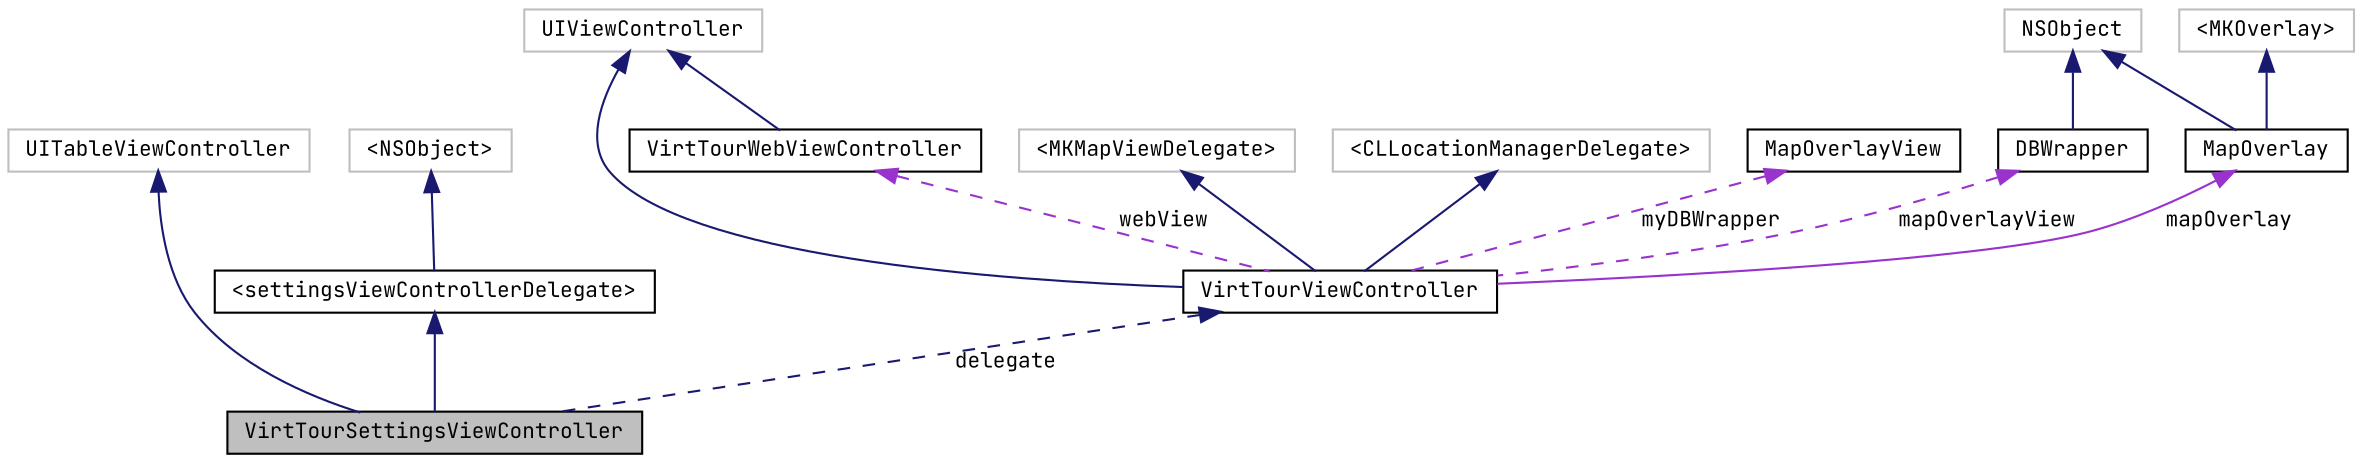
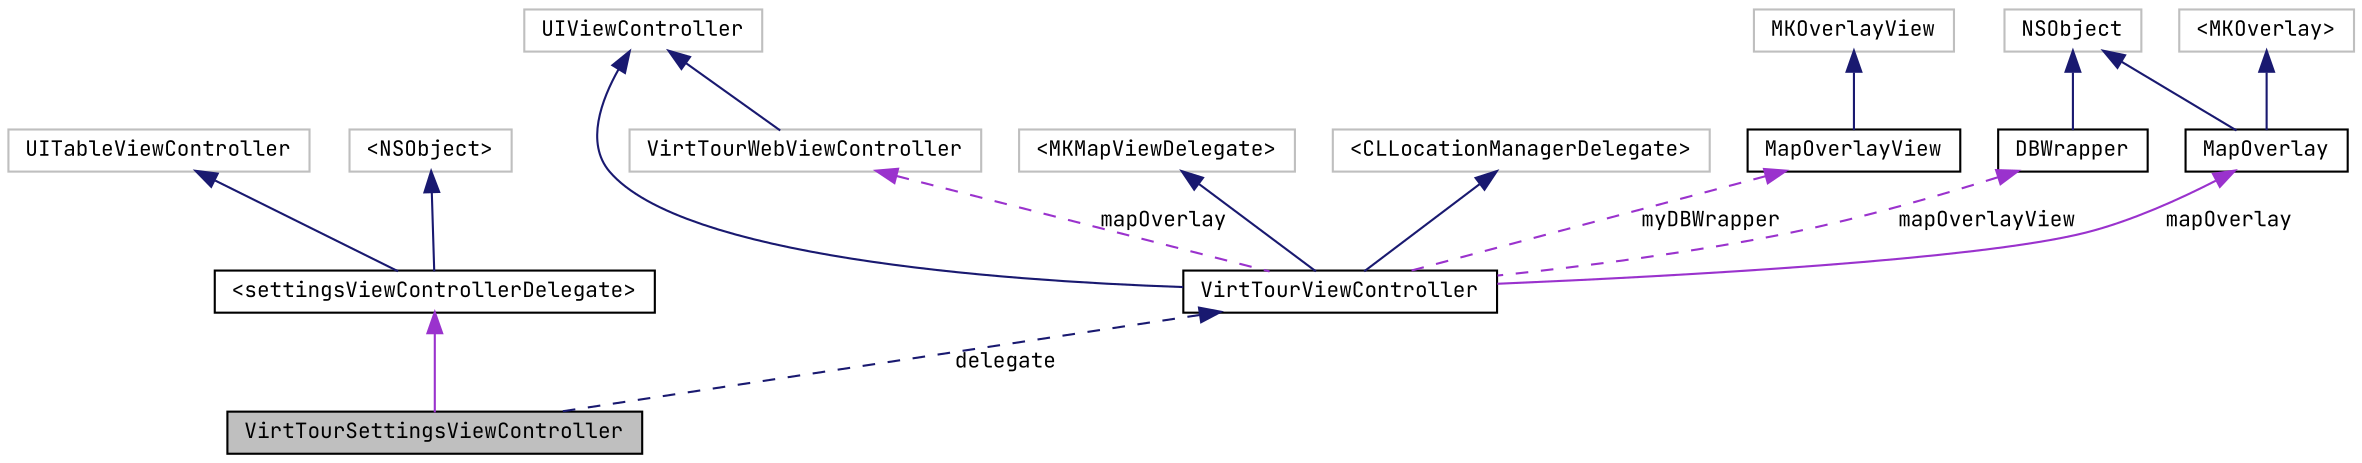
none -> (1854, 31)
(805, 151) -> (805, 151)
(1158, 221) -> (1158, 221)
(218, 337) -> (307, 226)
(435, 373) -> (435, 373)
